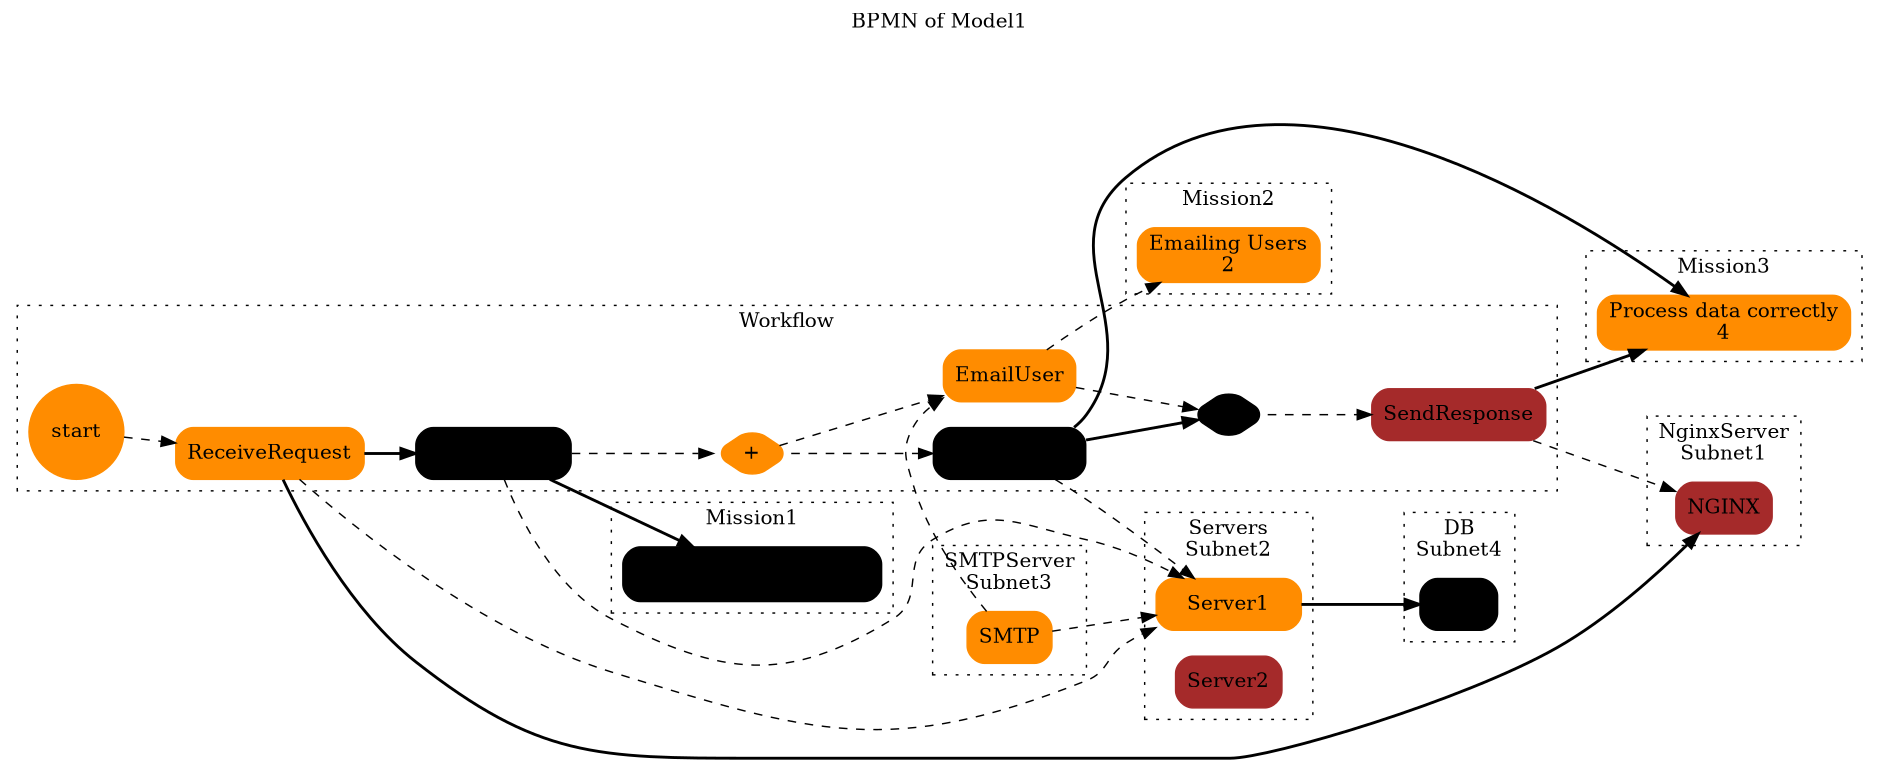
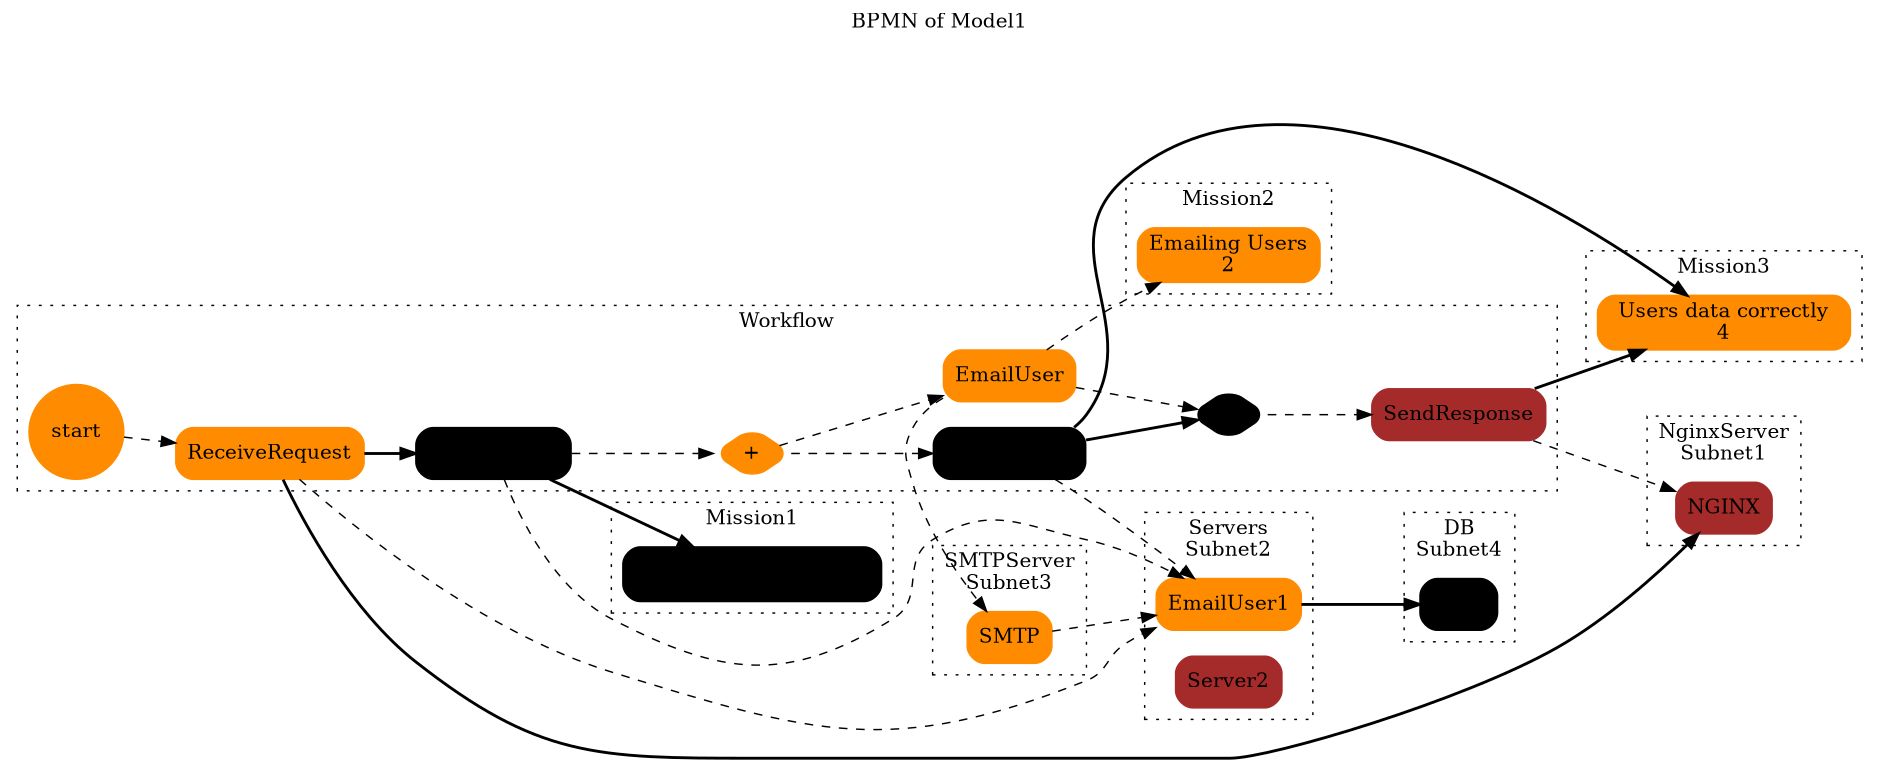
(1724, 323) -> (1724, 323)
(924, 513) -> (920, 505)
(1229, 604) -> (1229, 604)
